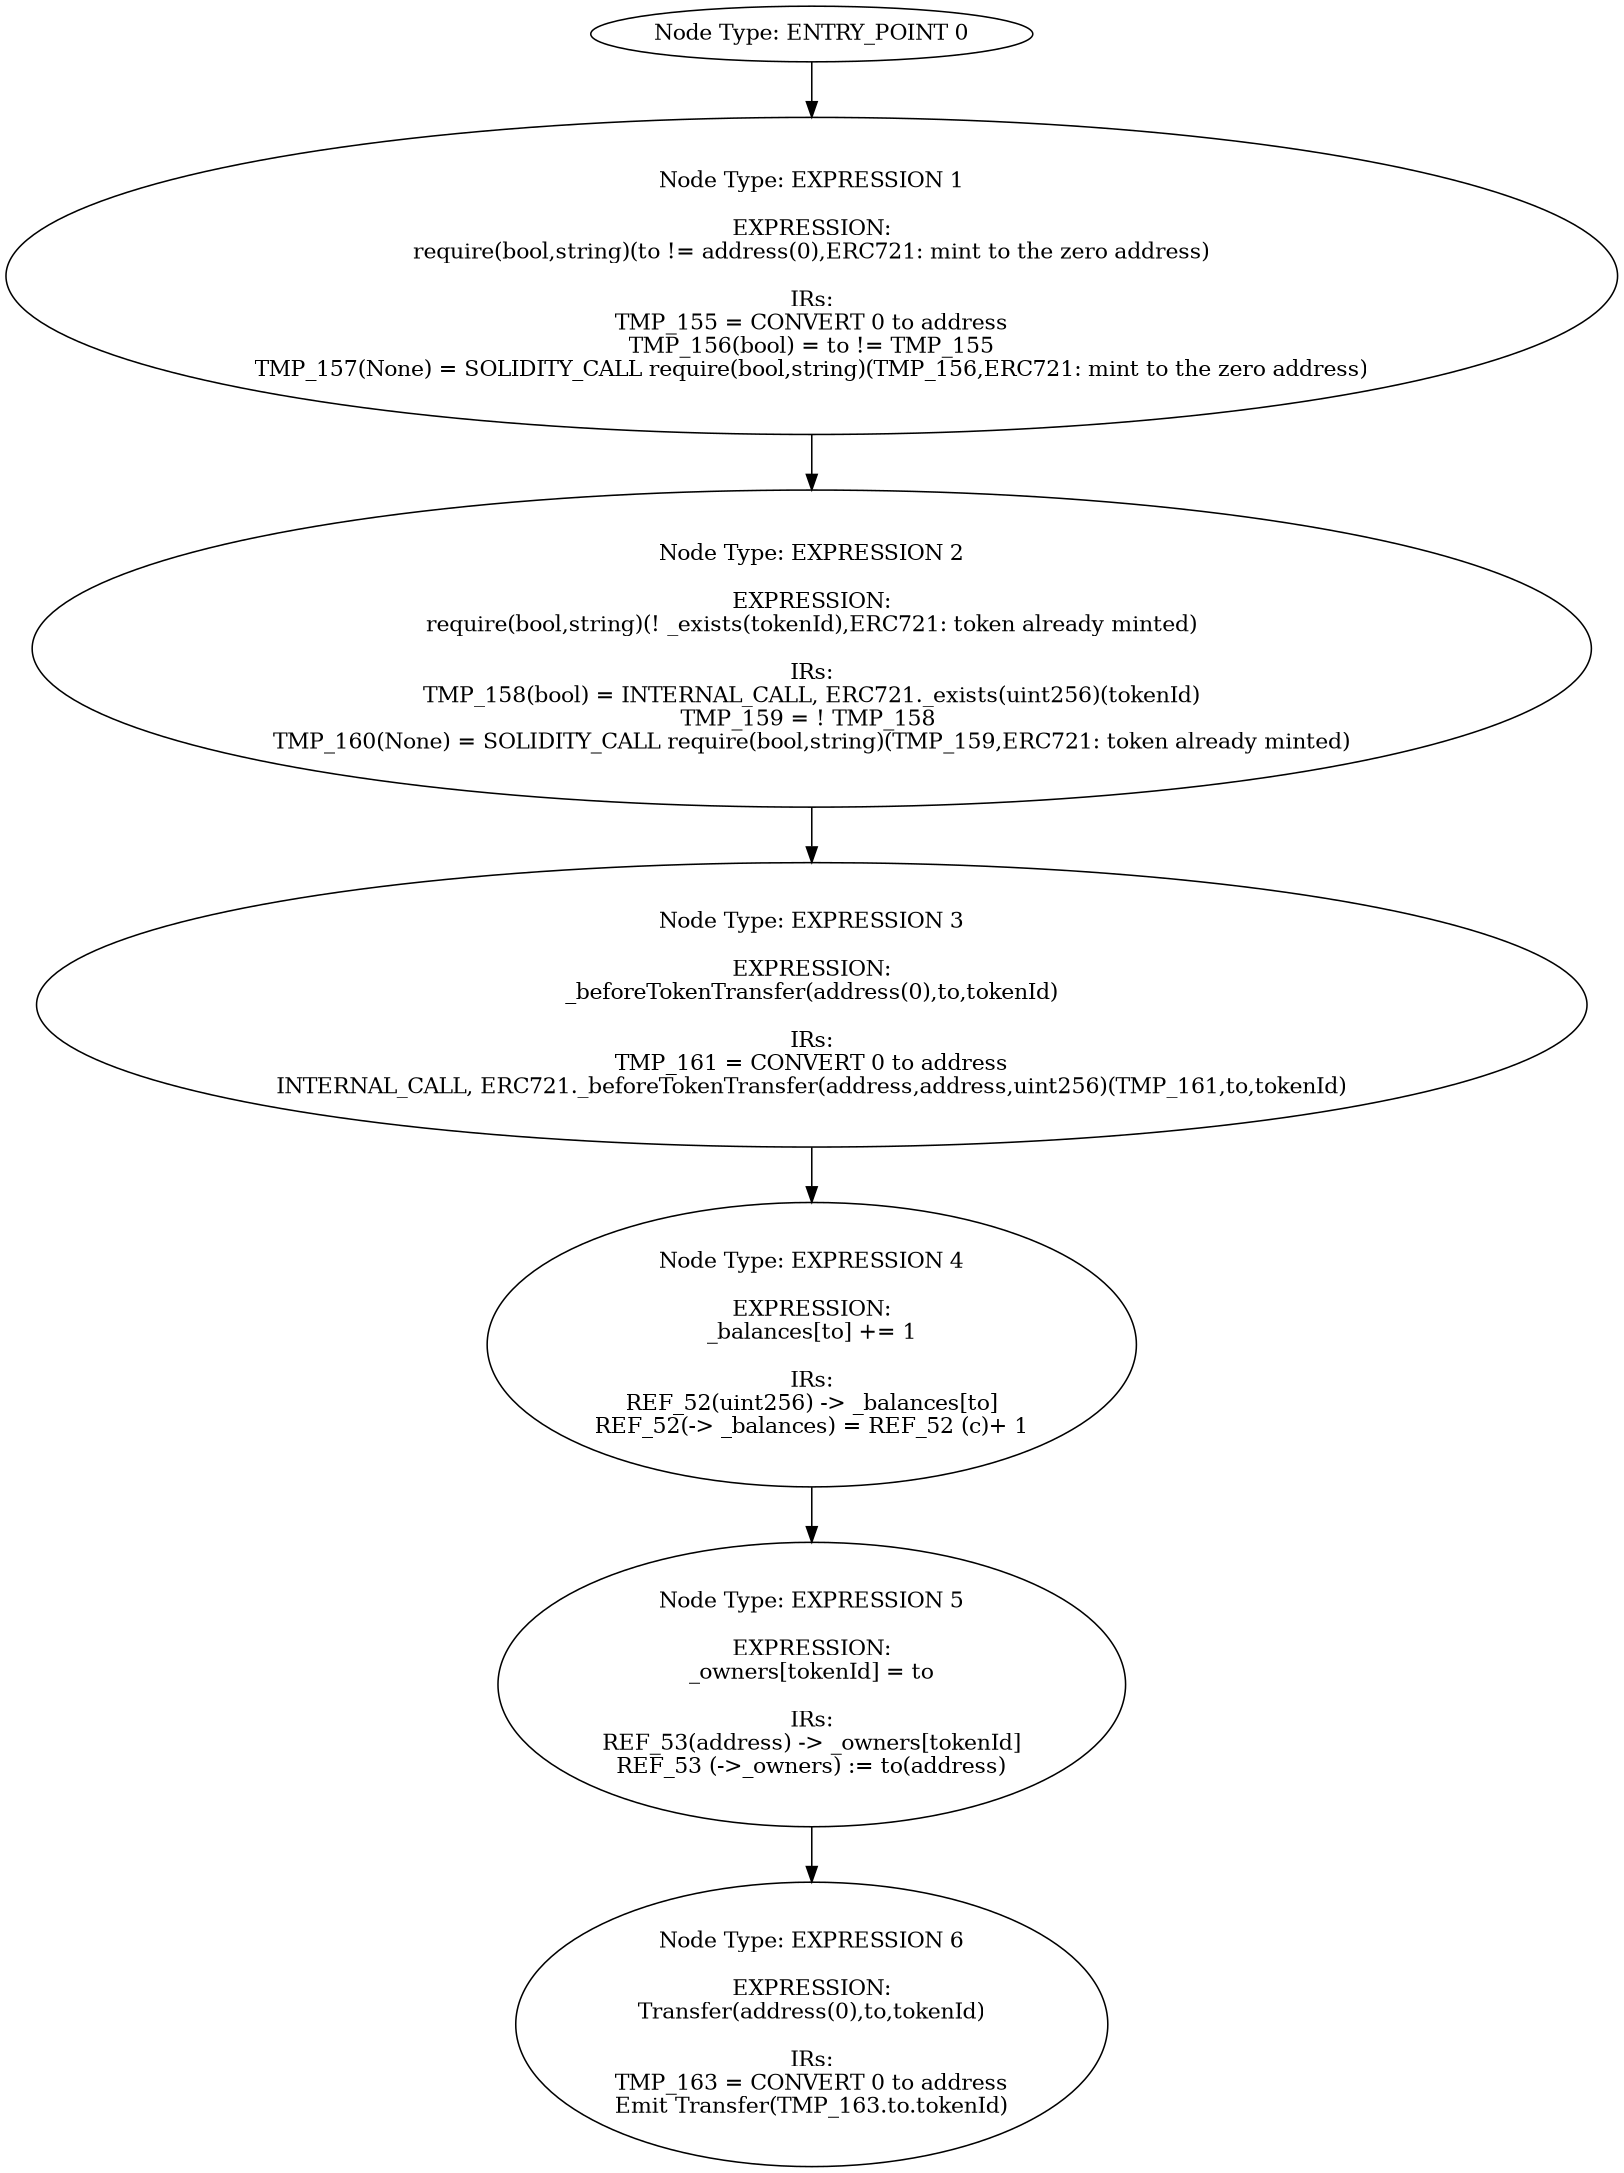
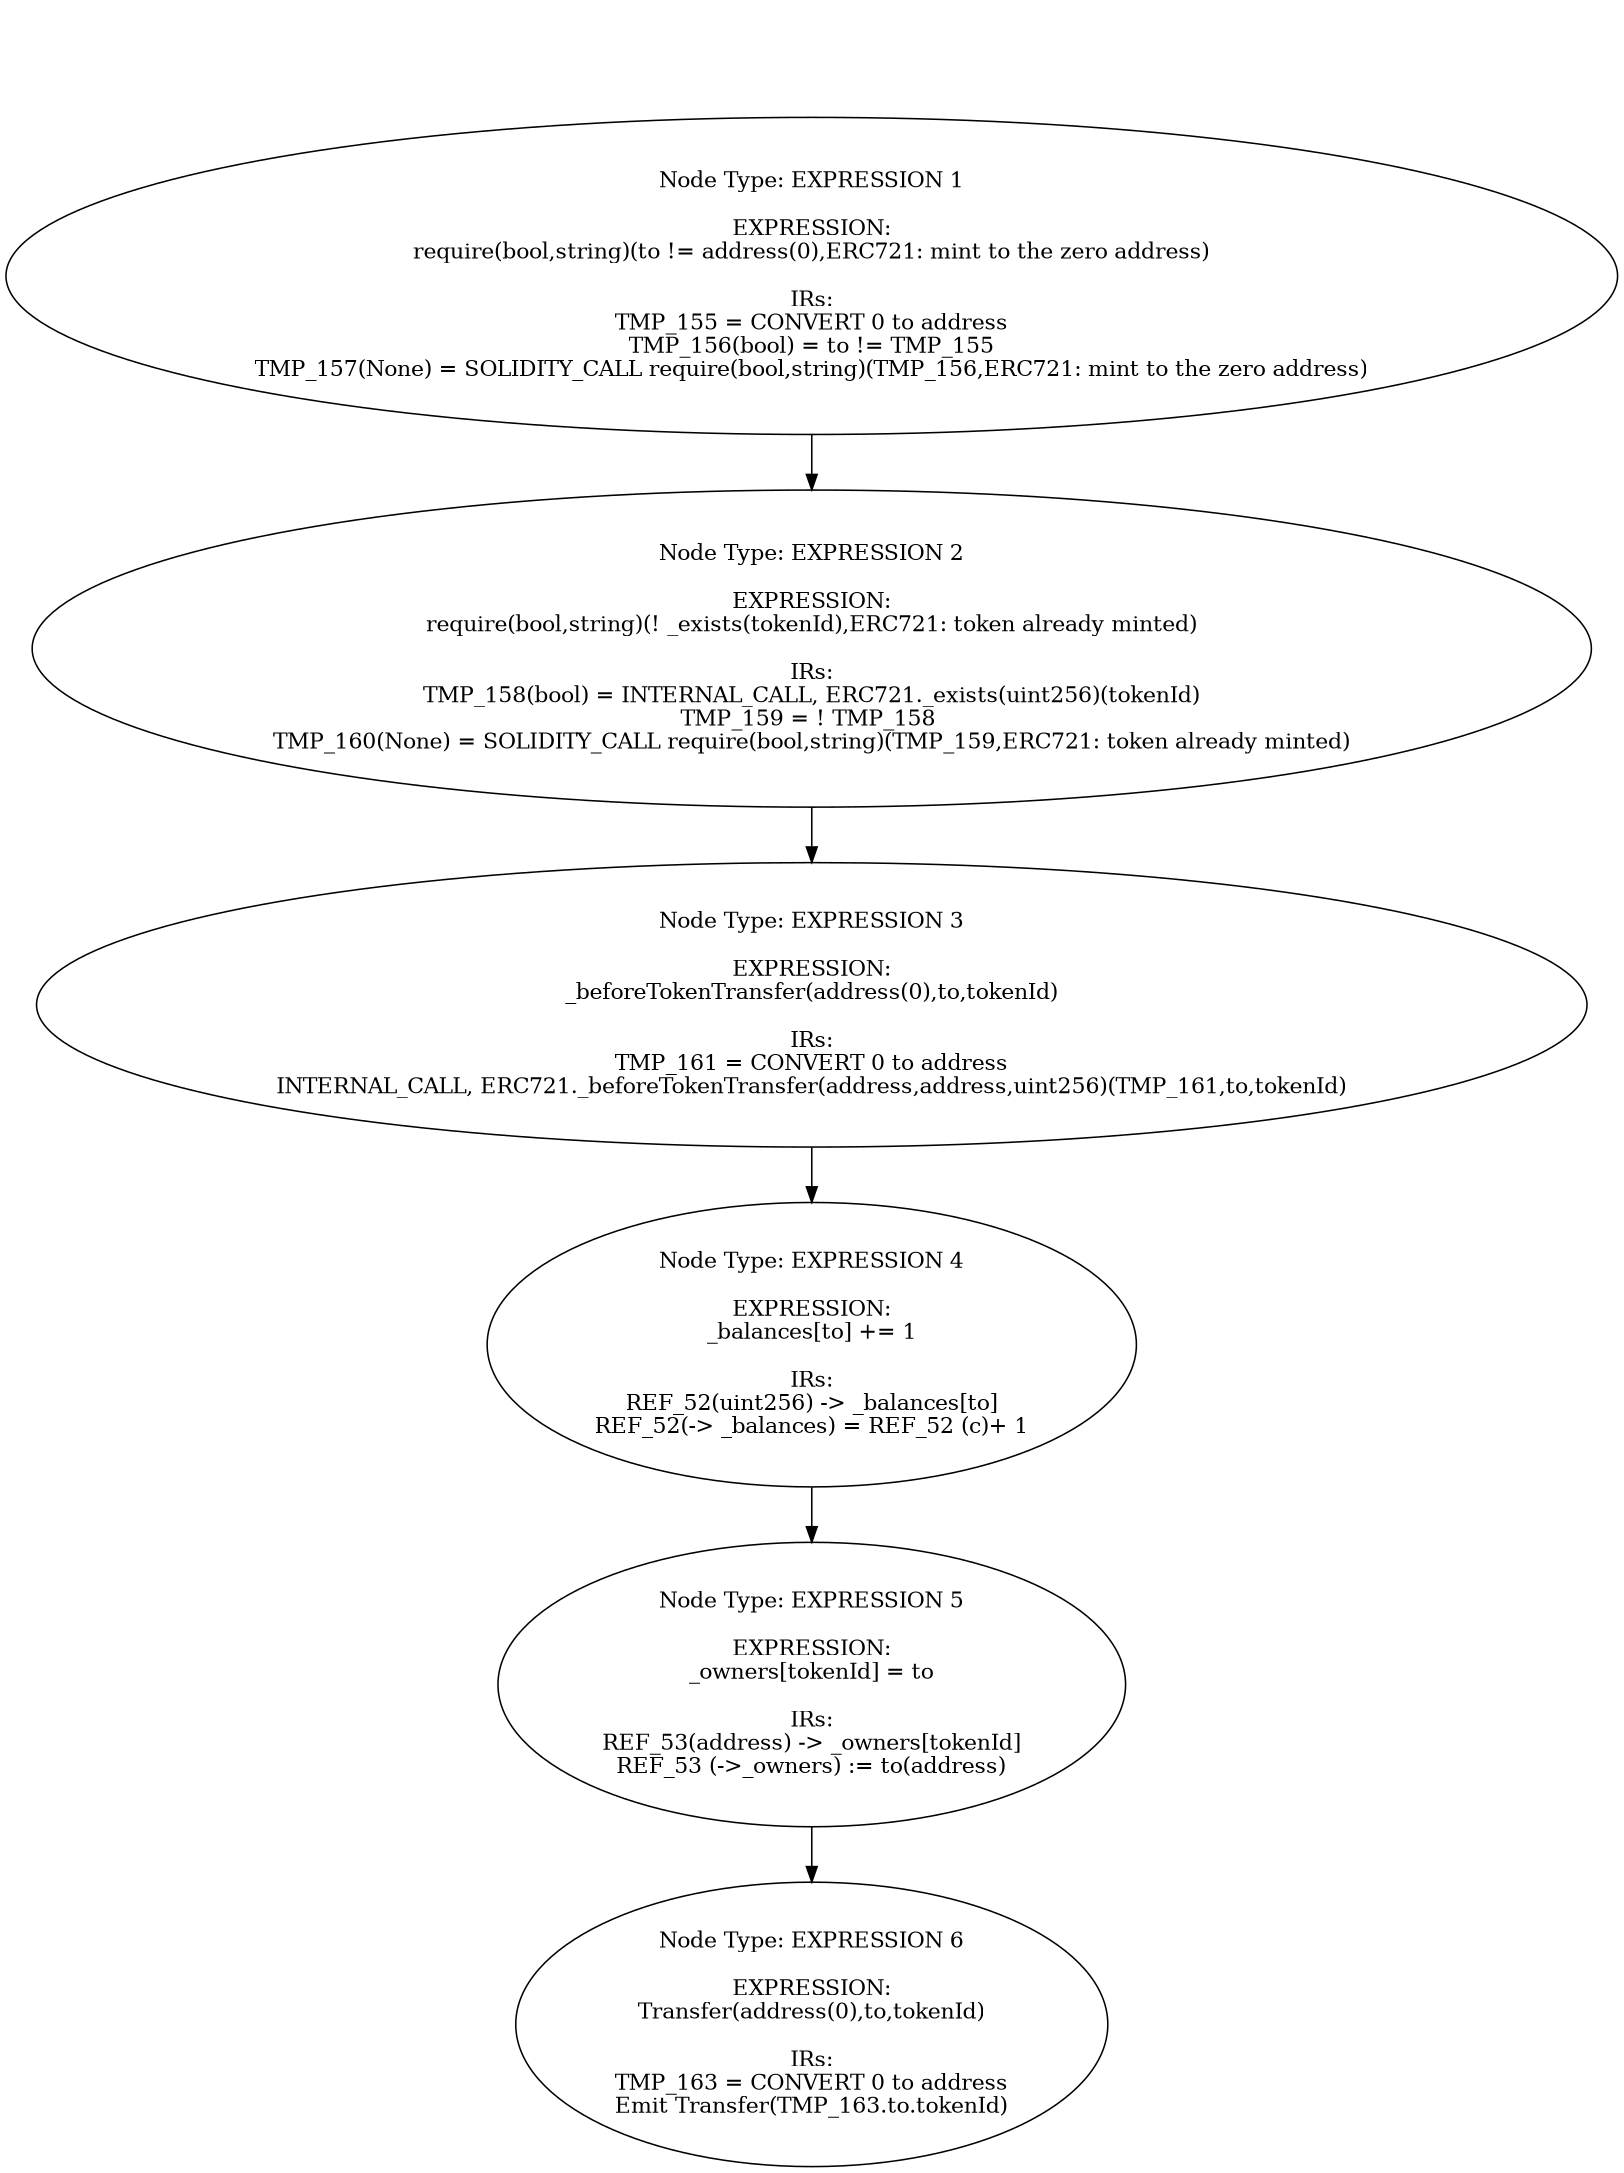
(812, 34) -> none
